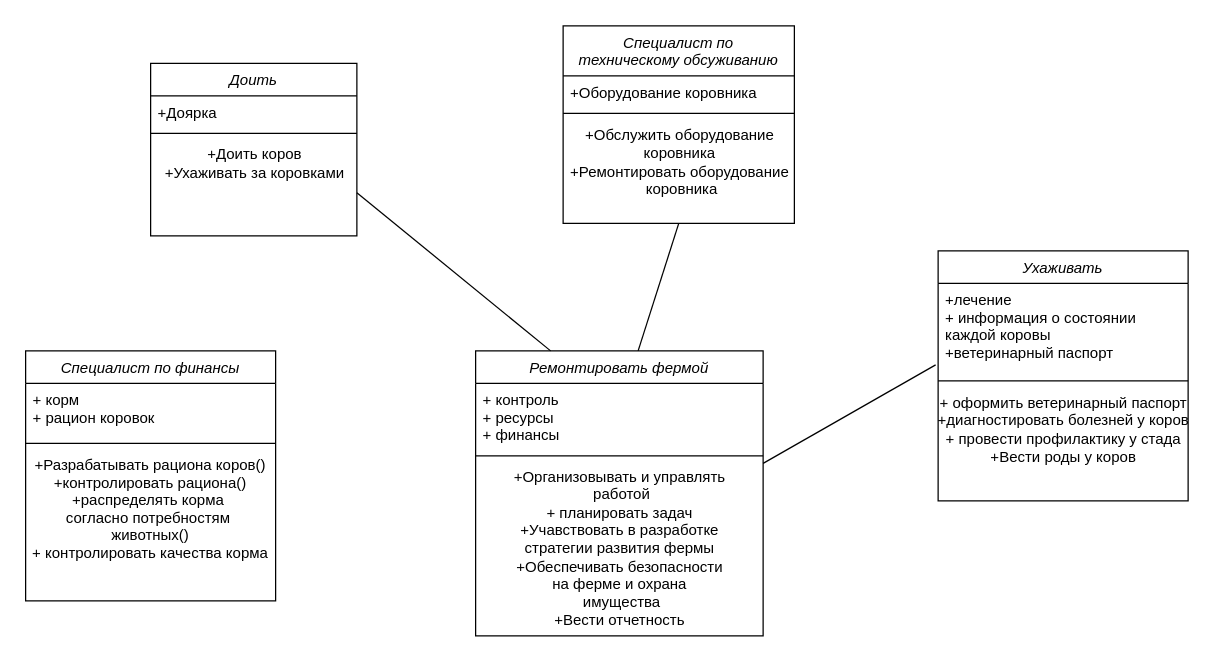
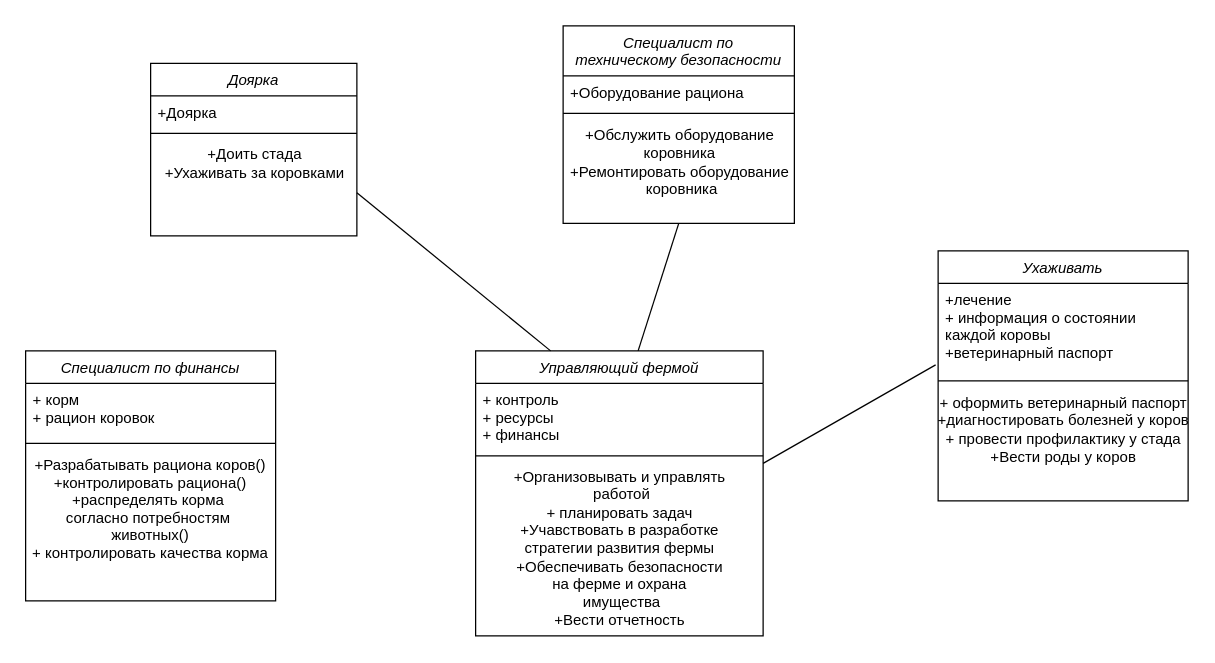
(678, 43) -> (678, 43)
(253, 80) -> (253, 80)
(665, 93) -> (656, 93)
(255, 163) -> (255, 163)
(619, 368) -> (619, 368)
